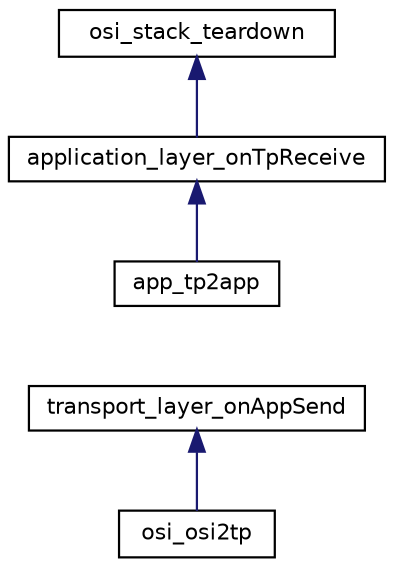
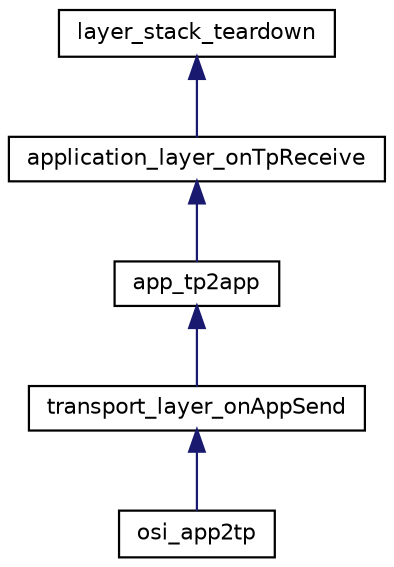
(197, 33) -> (197, 33)
none -> (197, 358)
(197, 534) -> (197, 534)
